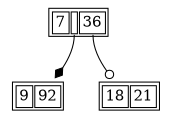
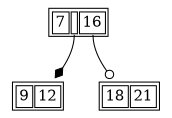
(92, 22) -> (92, 22)
(48, 96) -> (48, 96)
